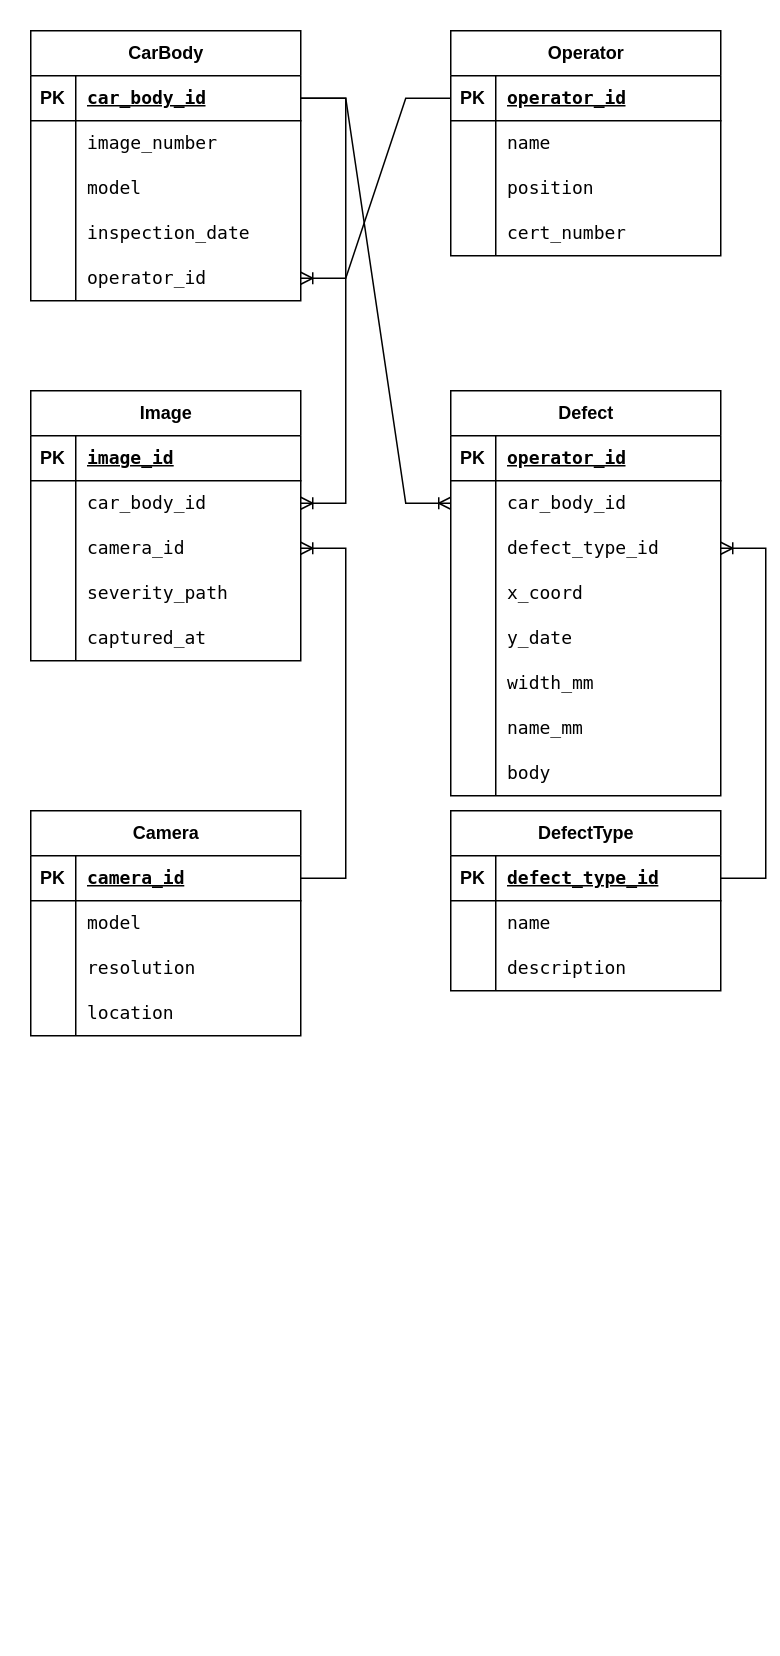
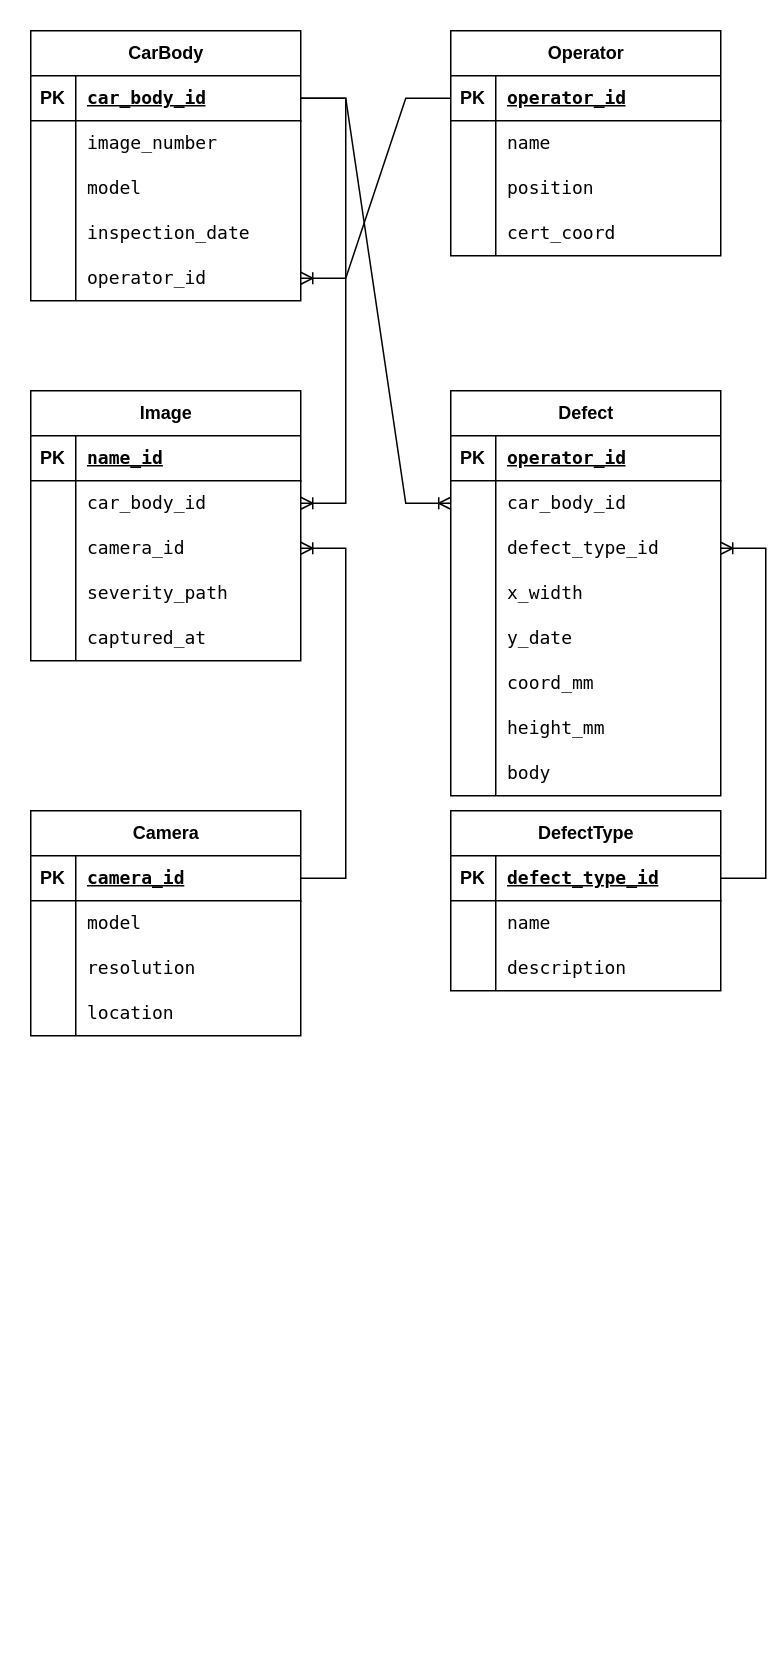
(563, 233) -> (558, 233)
(123, 458) -> (121, 458)
(543, 593) -> (541, 593)
(546, 683) -> (548, 683)
(543, 728) -> (551, 728)
